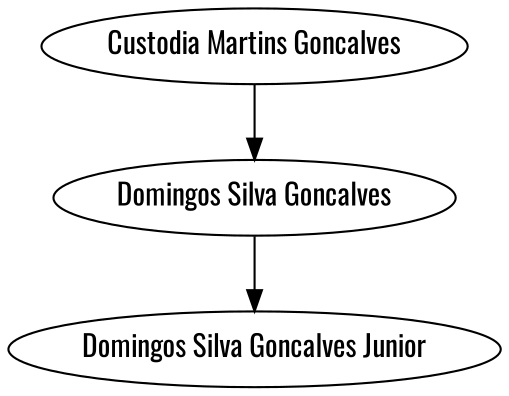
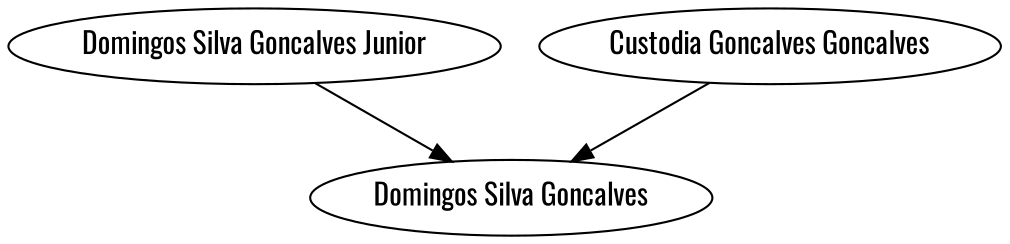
(255, 46) -> (770, 46)
(255, 263) -> (374, 117)
